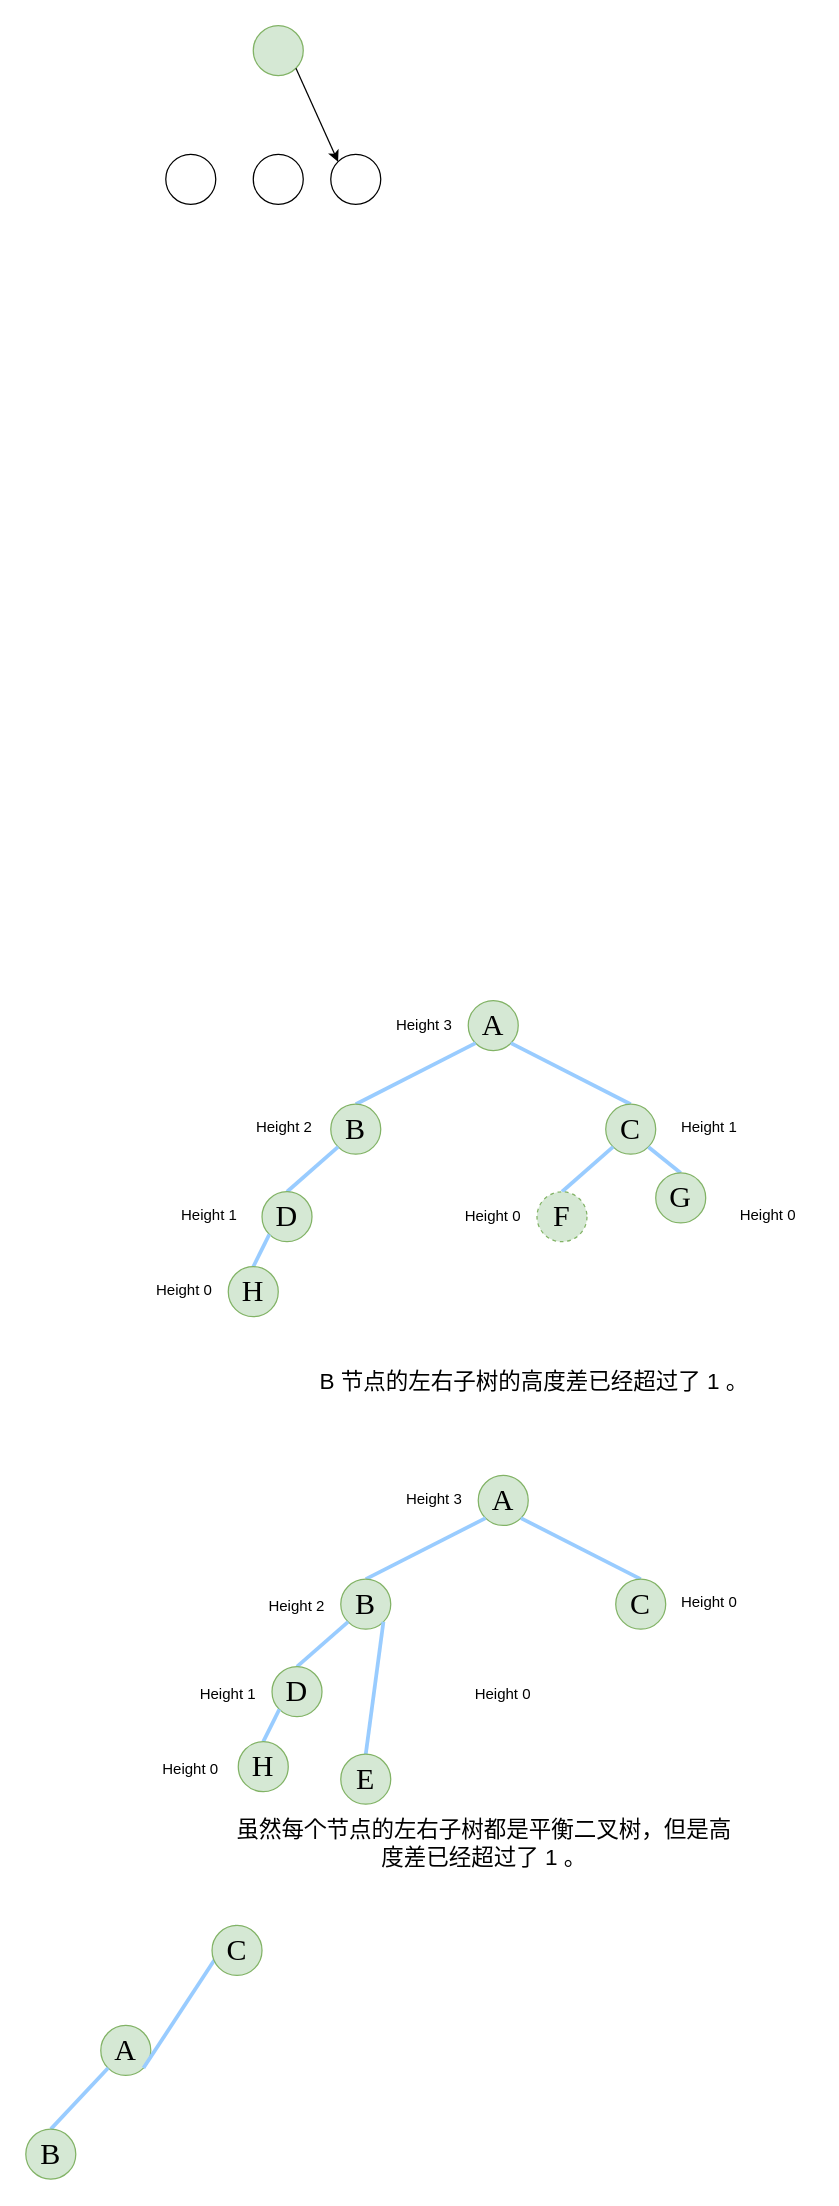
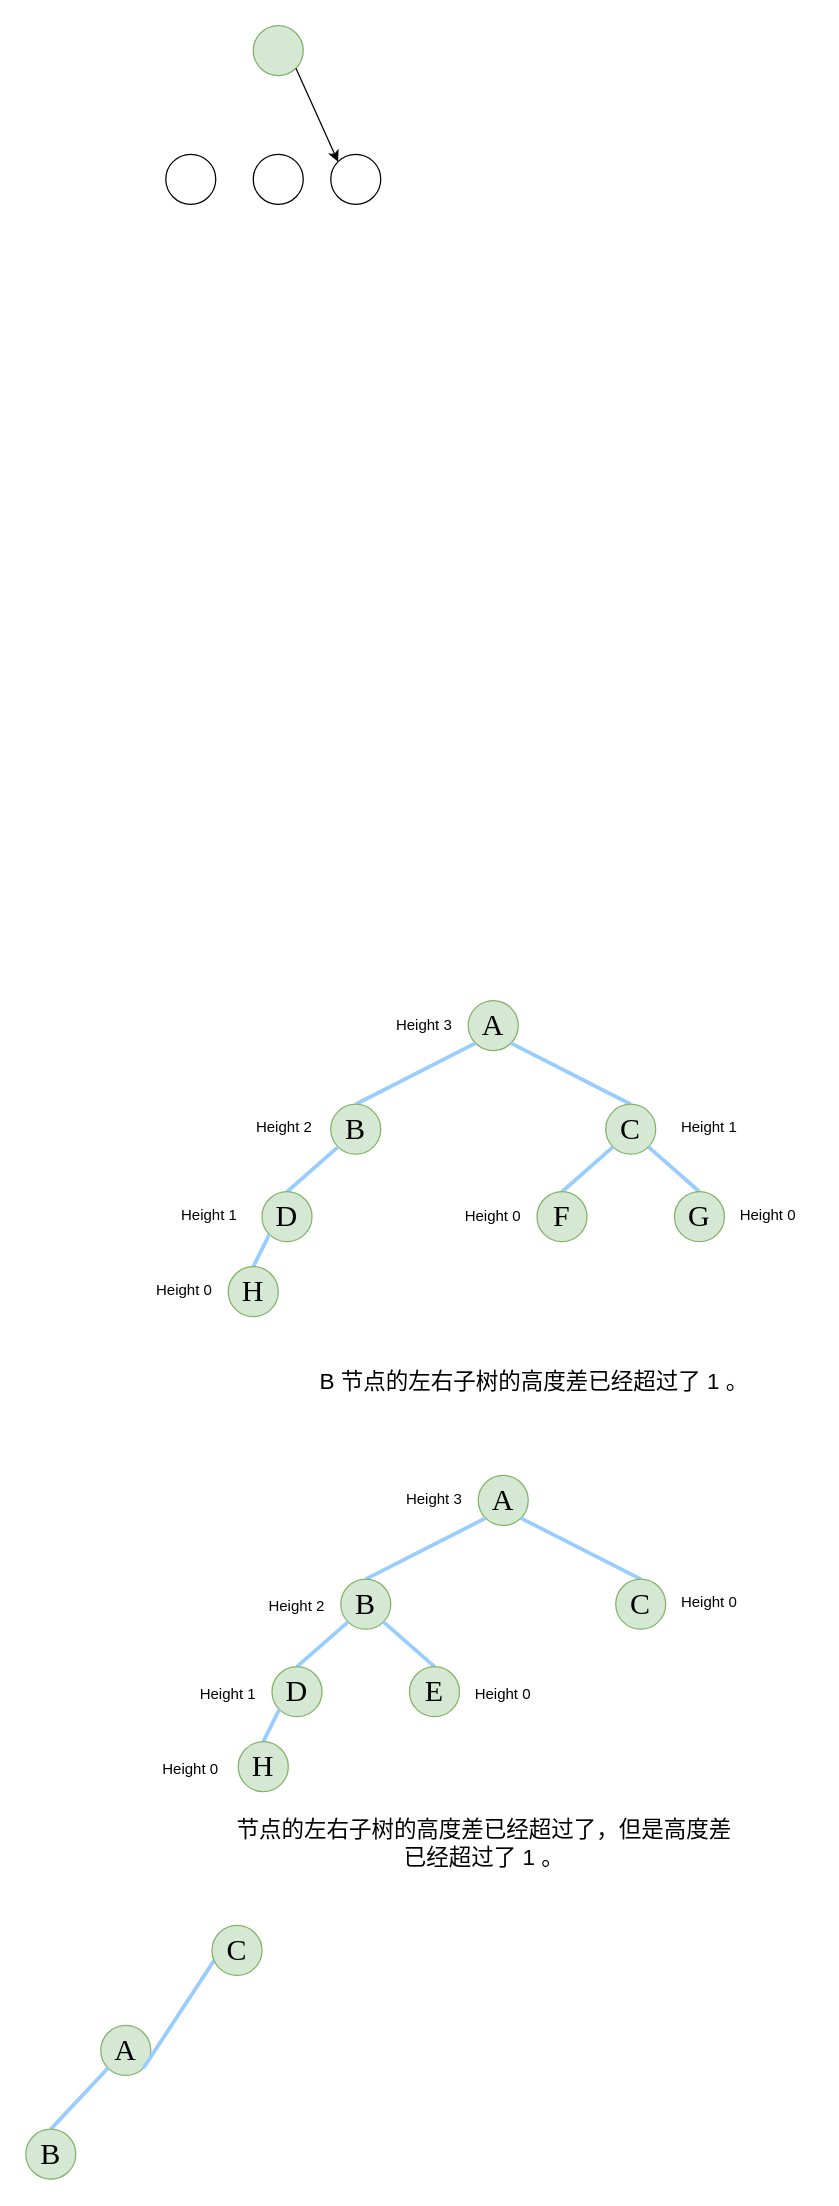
(681, 1198) -> (699, 1217)
(562, 1217) -> (562, 1217)
(366, 1779) -> (434, 1692)
(484, 1844) -> (484, 1844)
